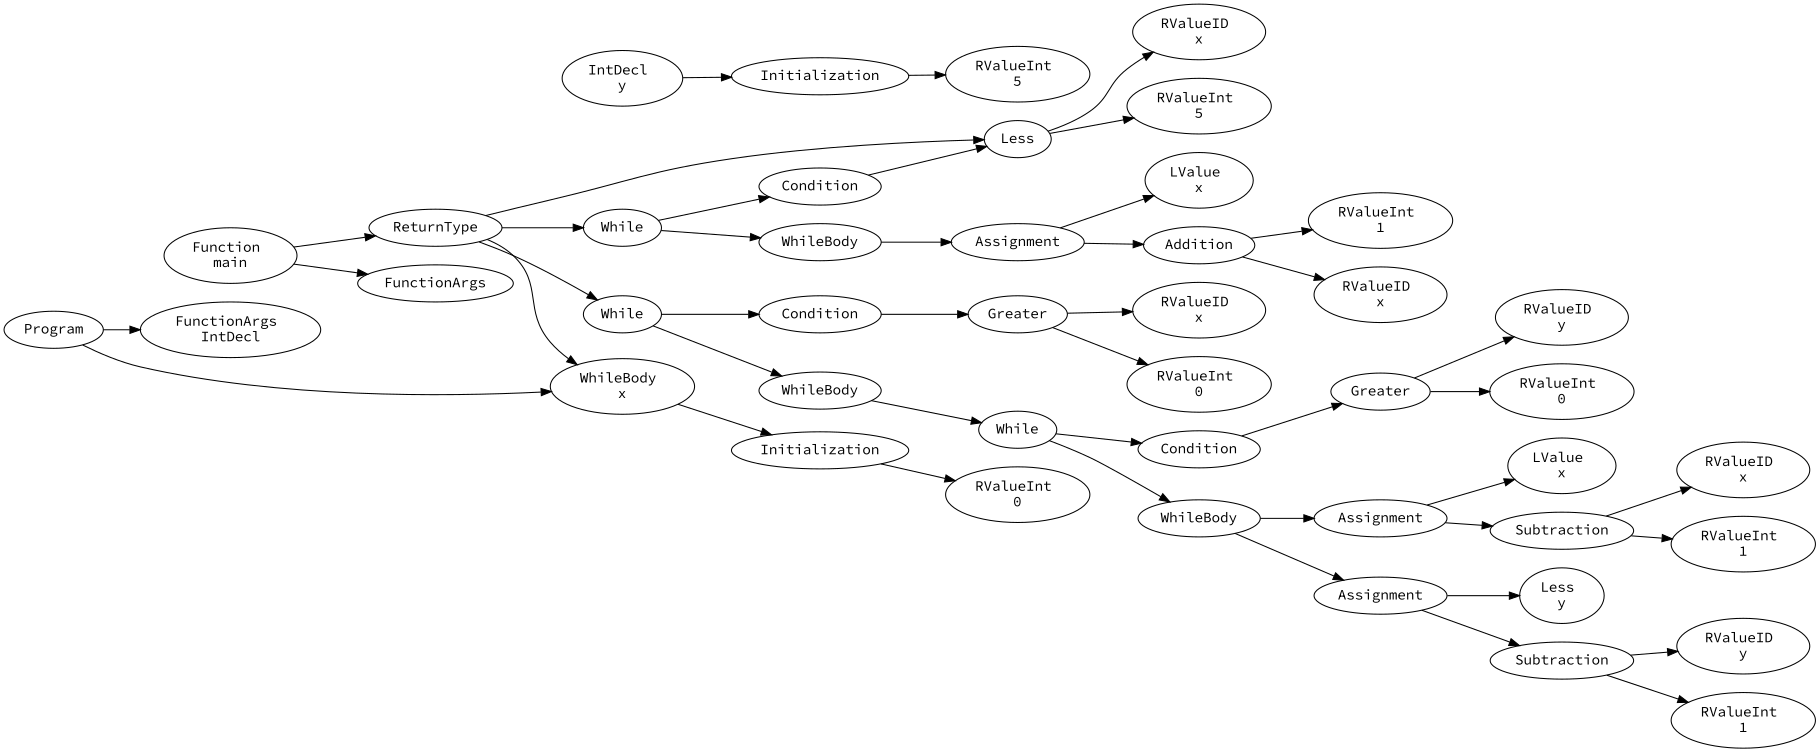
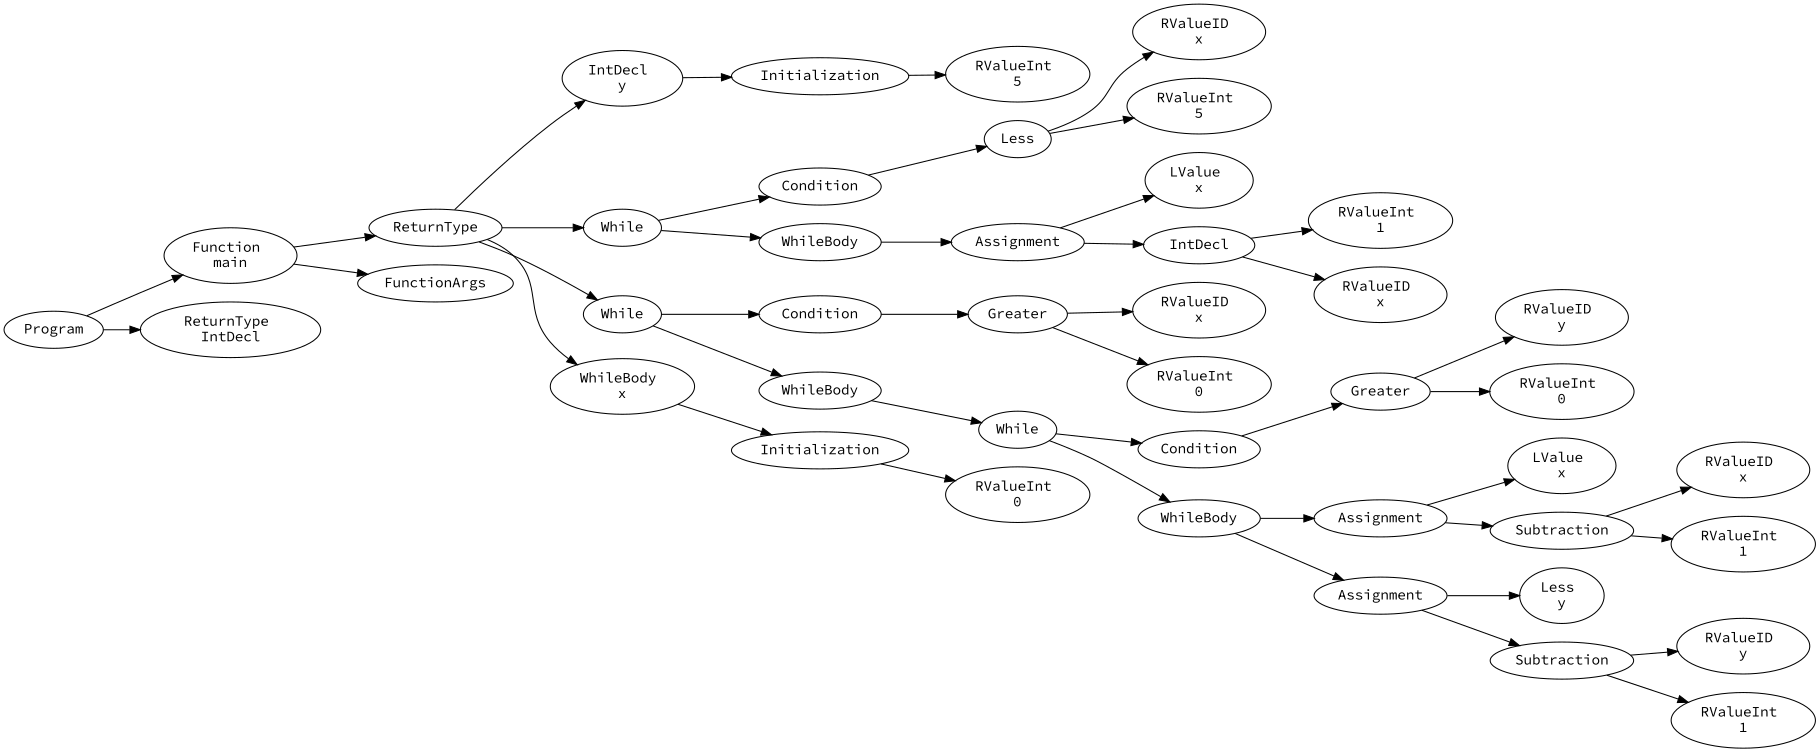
(727, 159) -> (513, 155)
(1199, 245) -> (1199, 245)
(231, 330) -> (231, 330)
(309, 390) -> (130, 297)
